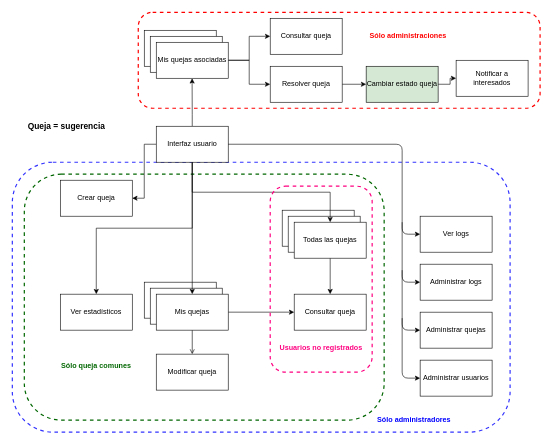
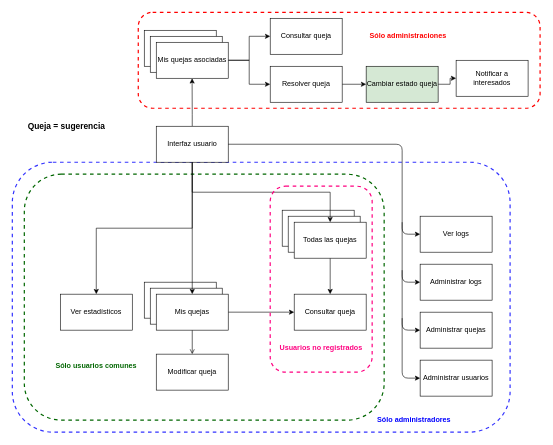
(144, 144) -> none
(96, 198) -> none
(96, 366) -> (96, 366)
